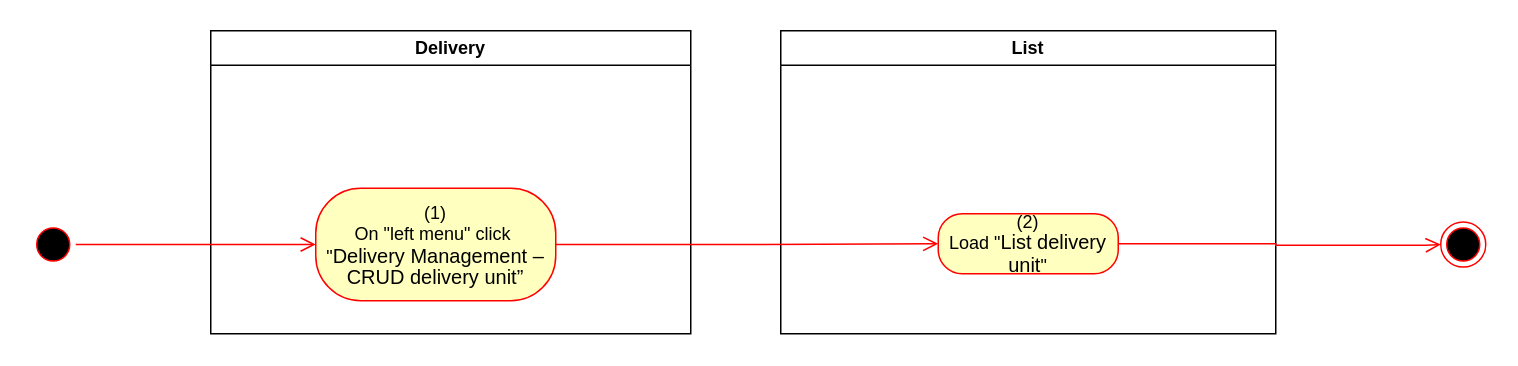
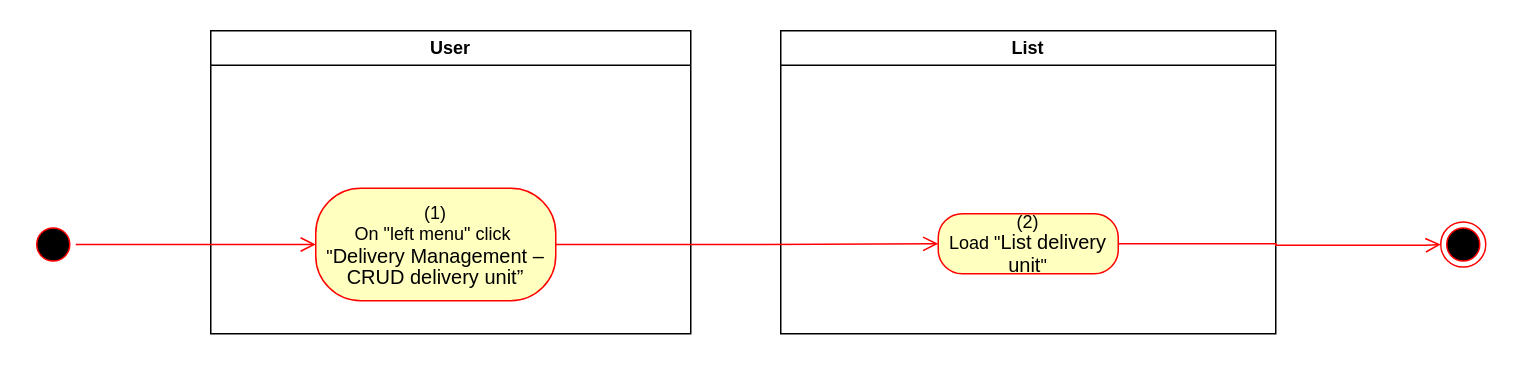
(451, 49) -> (451, 49)
